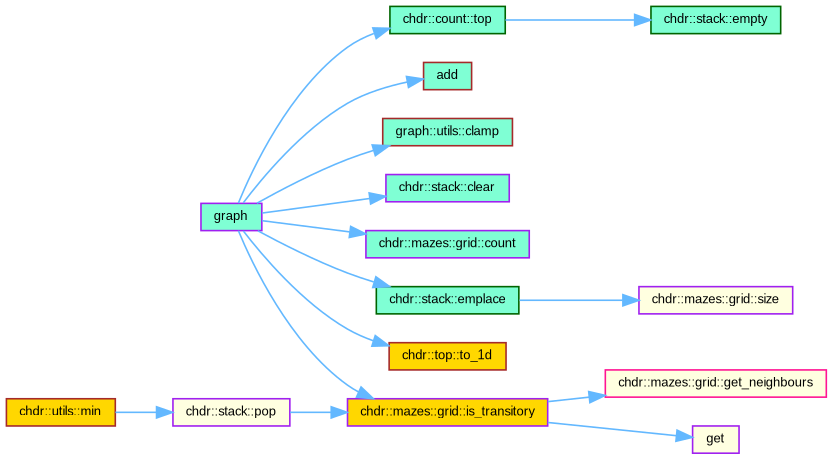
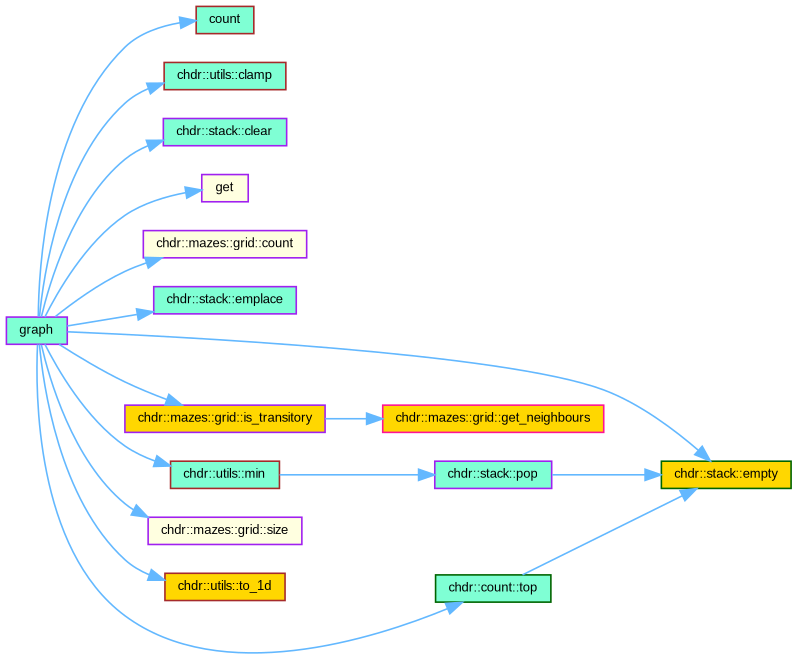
(716, 20) -> (726, 475)
(448, 76) -> (225, 20)
(448, 132) -> (225, 76)
(448, 244) -> (225, 244)
(448, 300) -> (225, 300)
(571, 300) -> (74, 436)
none -> (393, 354)
(448, 356) -> (225, 587)
(716, 384) -> (493, 419)
(61, 412) -> (225, 475)
(231, 412) -> (493, 475)
(311, 412) -> (599, 475)
none -> (90, 413)
(612, 429) -> (100, 237)
